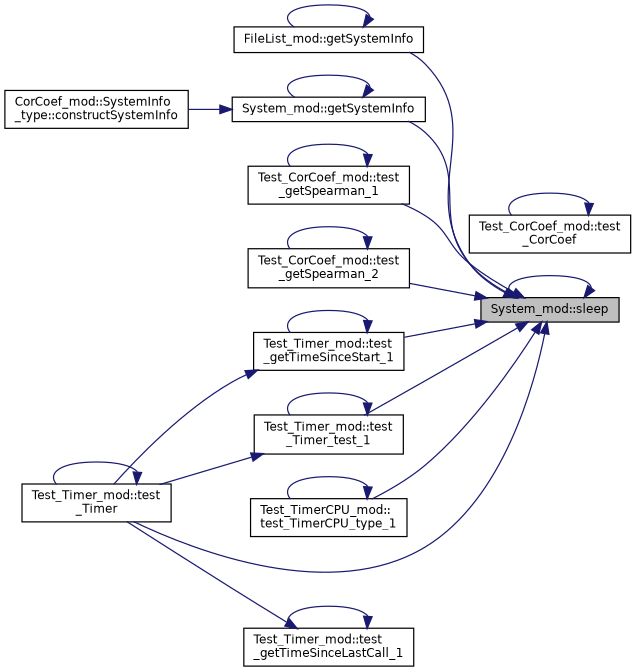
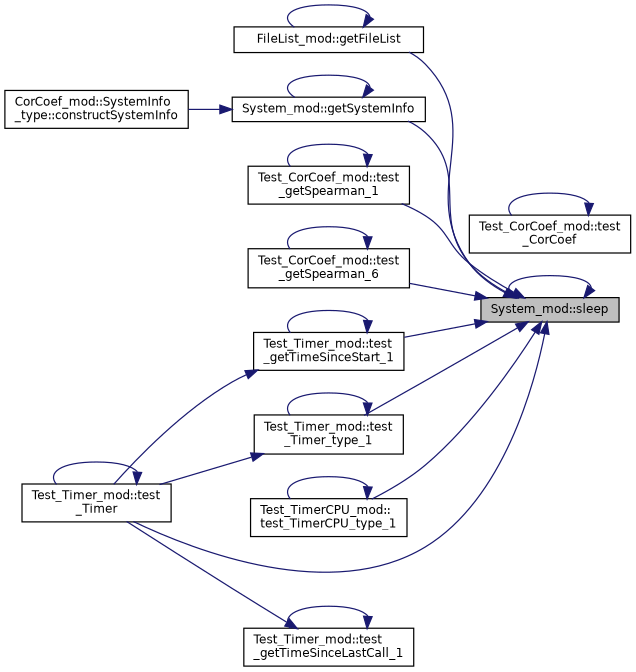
(329, 40) -> (329, 40)
(329, 268) -> (329, 268)
(329, 435) -> (329, 435)
